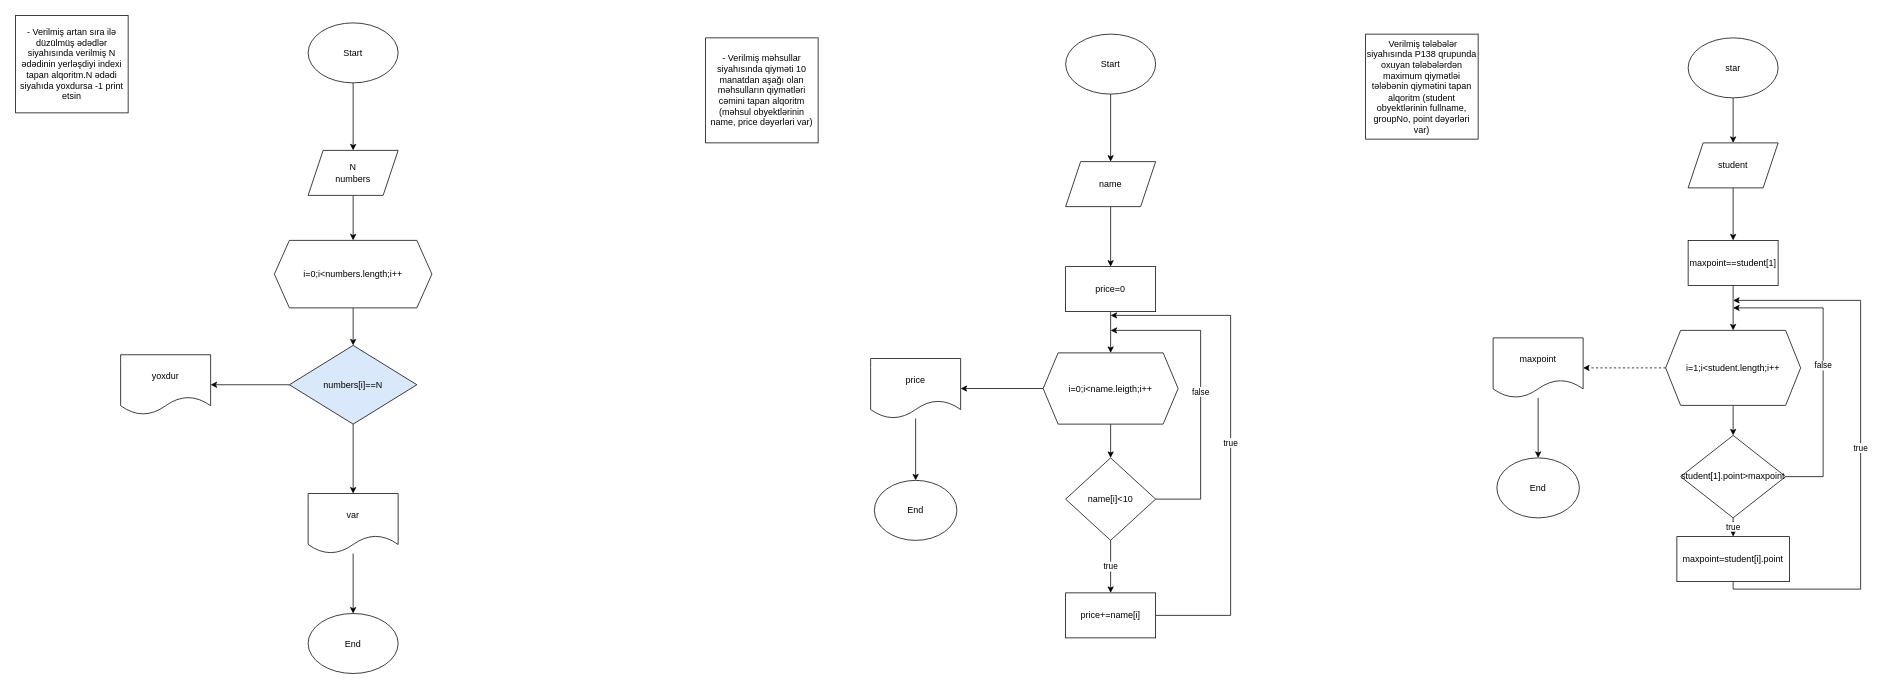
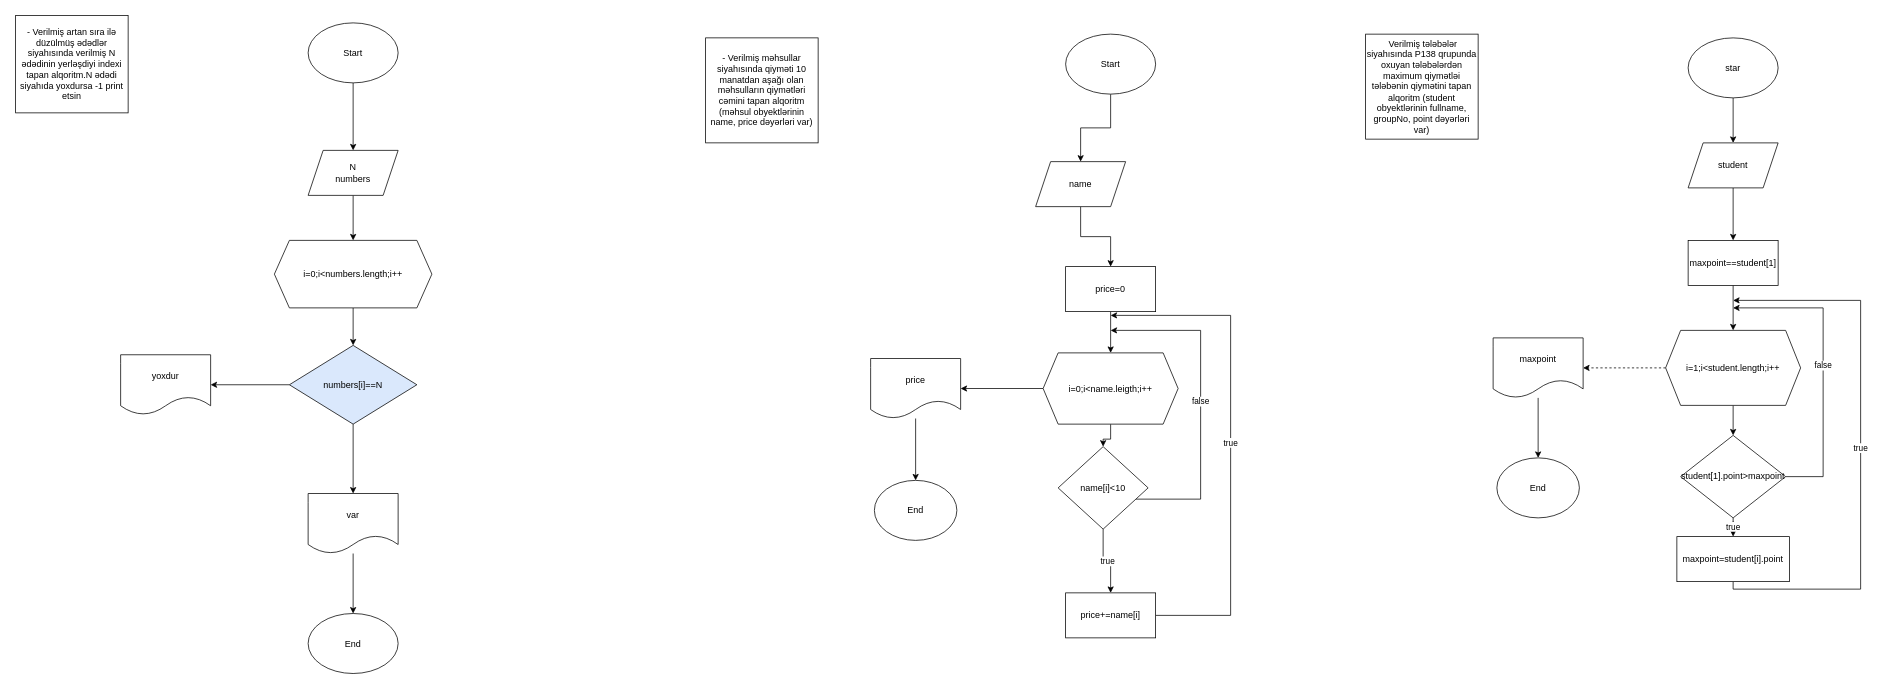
(1110, 184) -> (1080, 184)
(1110, 499) -> (1103, 488)
